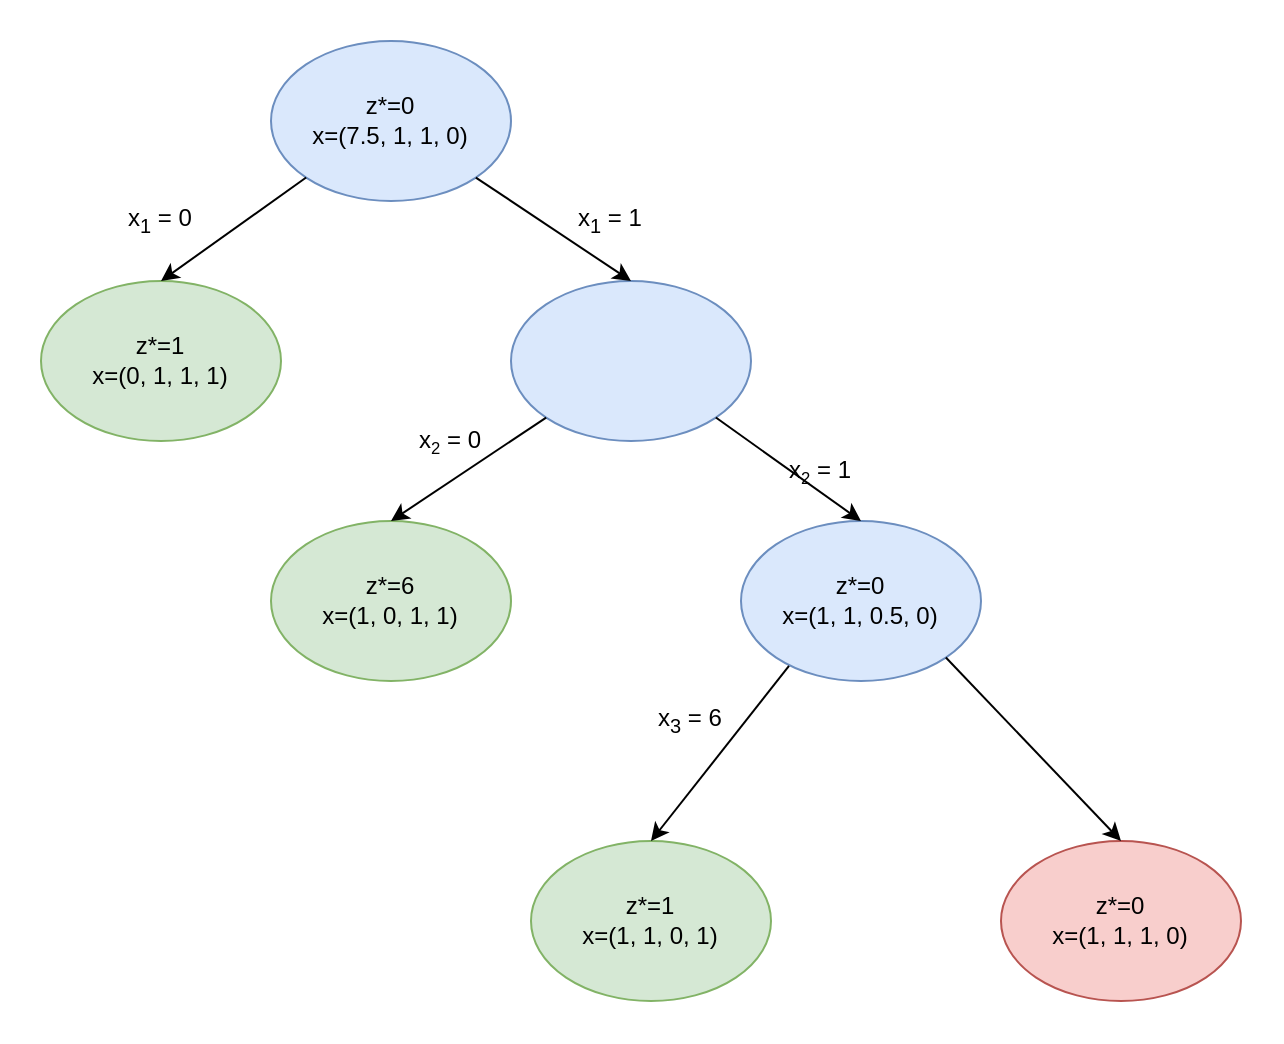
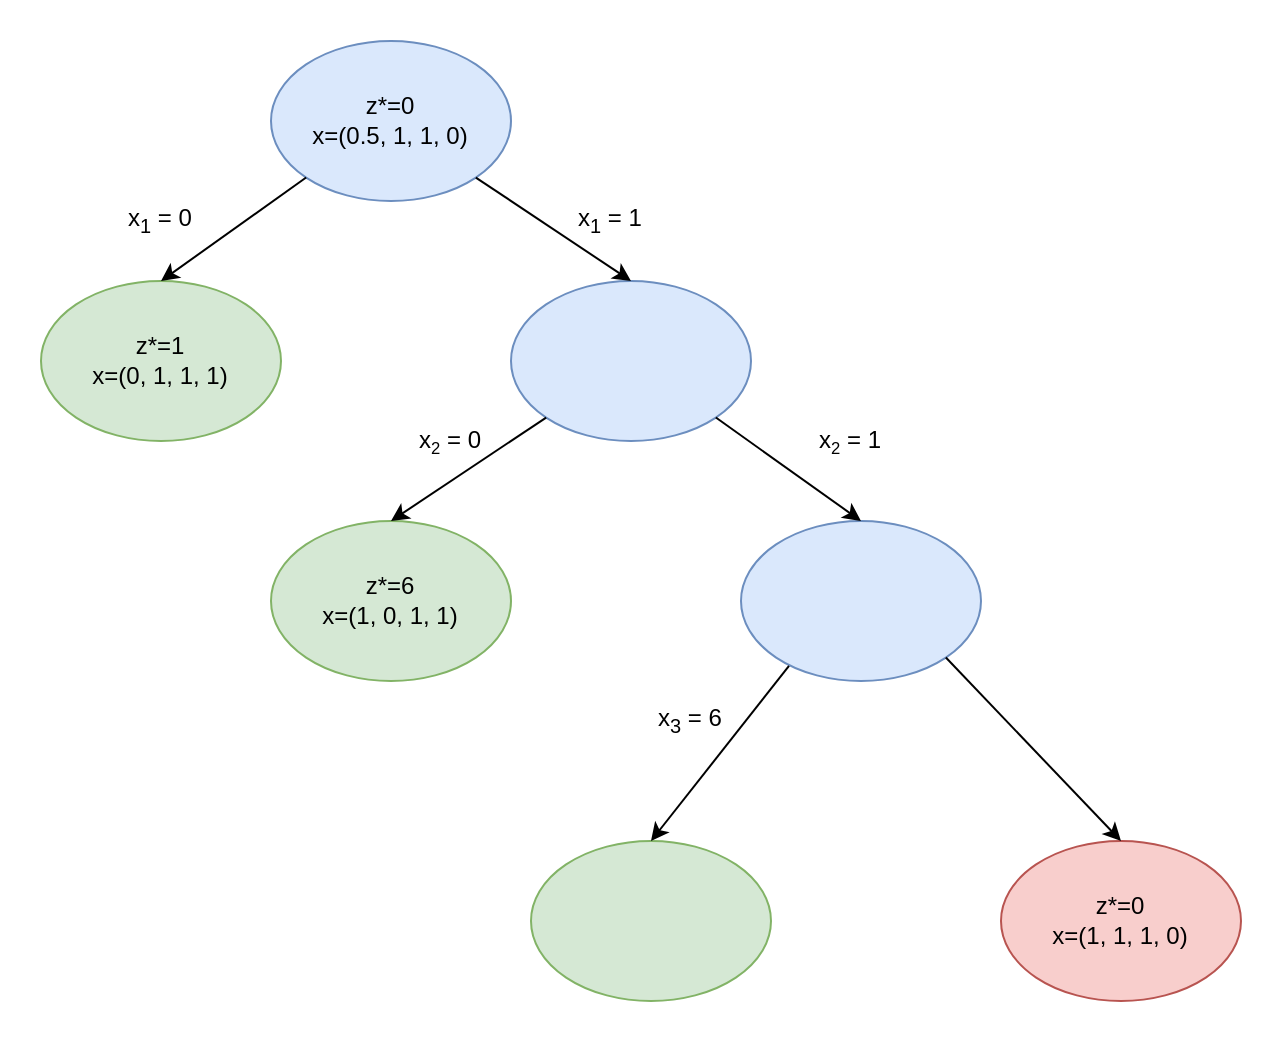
(391, 121) -> (391, 121)
(821, 471) -> (851, 441)
(861, 601) -> none
(651, 921) -> none
